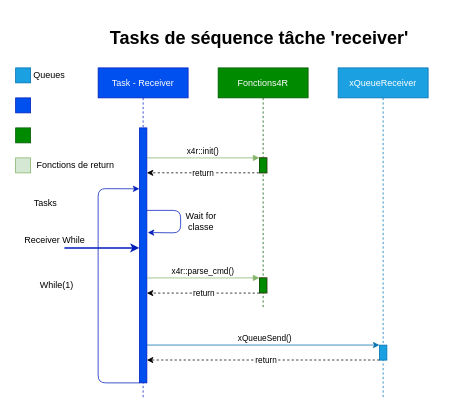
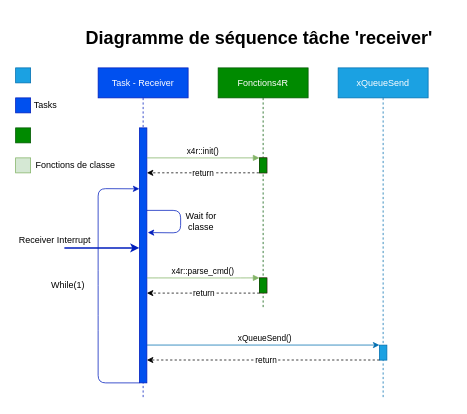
(259, 38) -> (259, 38)
(49, 75) -> none
(383, 83) -> (383, 83)
(75, 165) -> (75, 165)
(45, 203) -> (45, 105)
(55, 240) -> (55, 240)
(57, 285) -> (68, 285)
